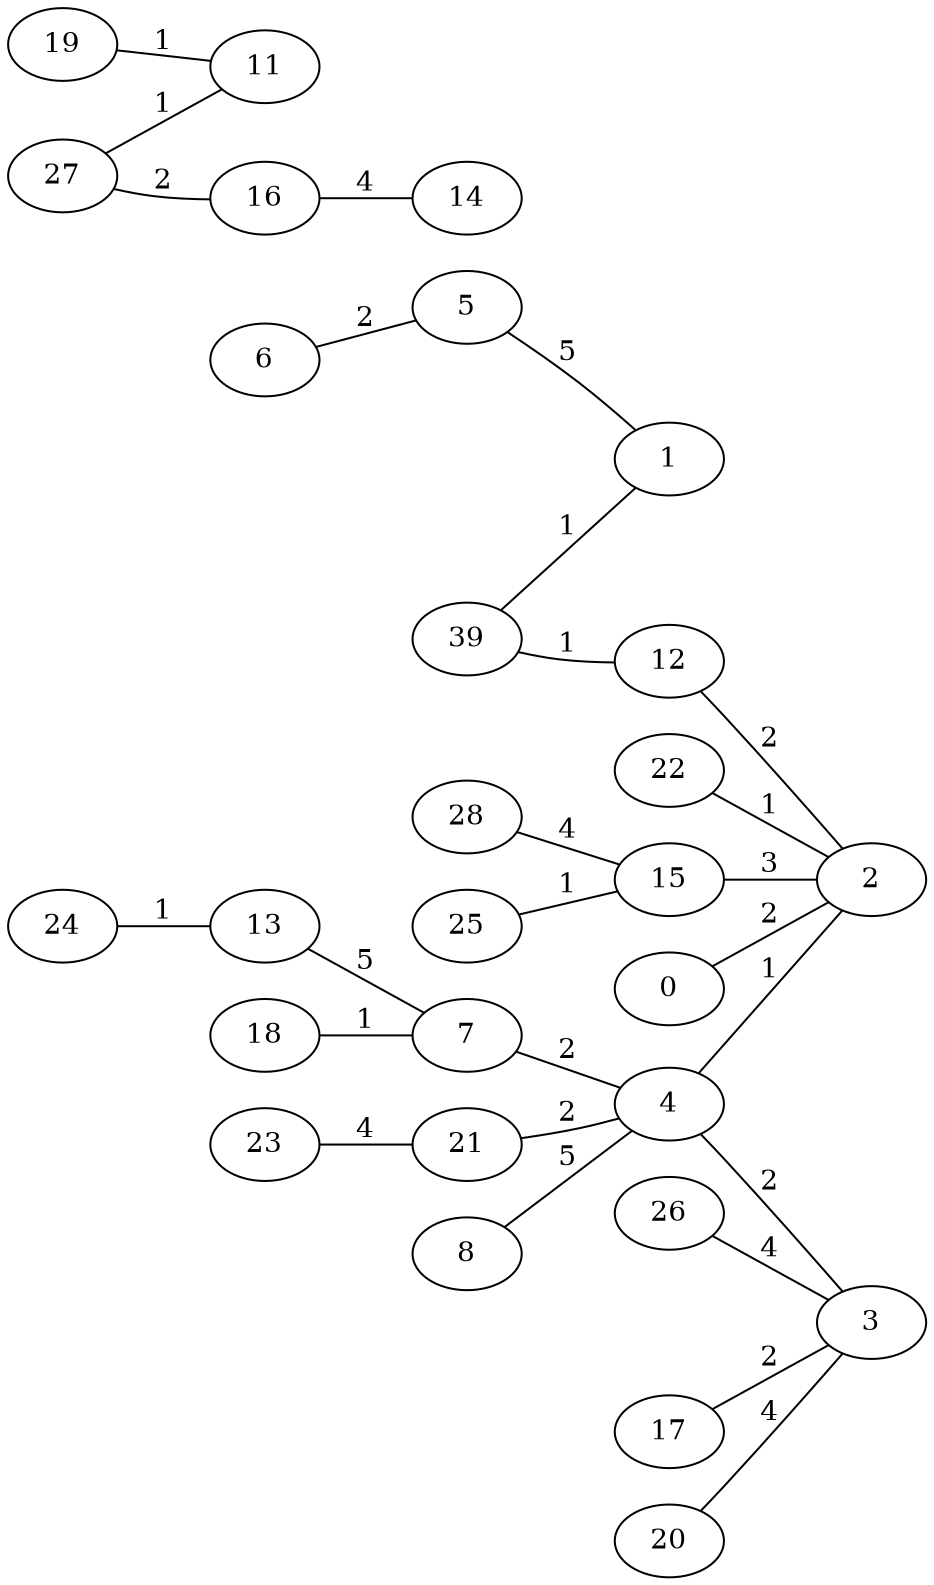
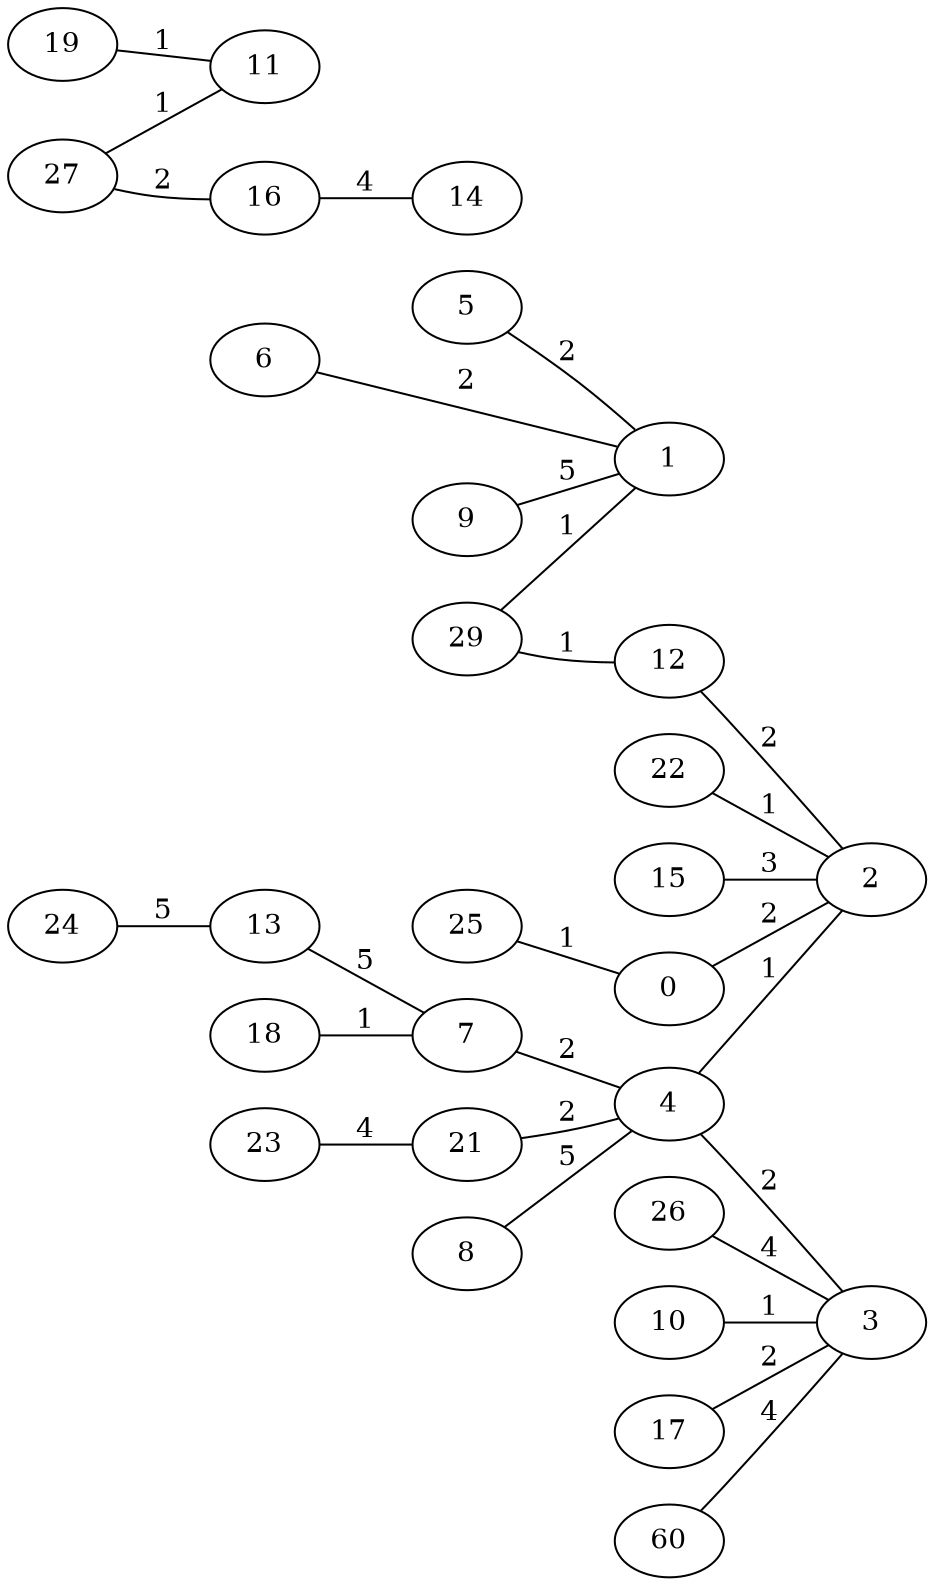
(366, 334) -> (467, 410)
(568, 353) -> (568, 353)
none -> (467, 520)
(467, 639) -> (467, 639)
(467, 817) -> none
(568, 903) -> (568, 957)
(164, 911) -> (164, 911)
none -> (669, 1323)
(669, 1541) -> (669, 1541)
